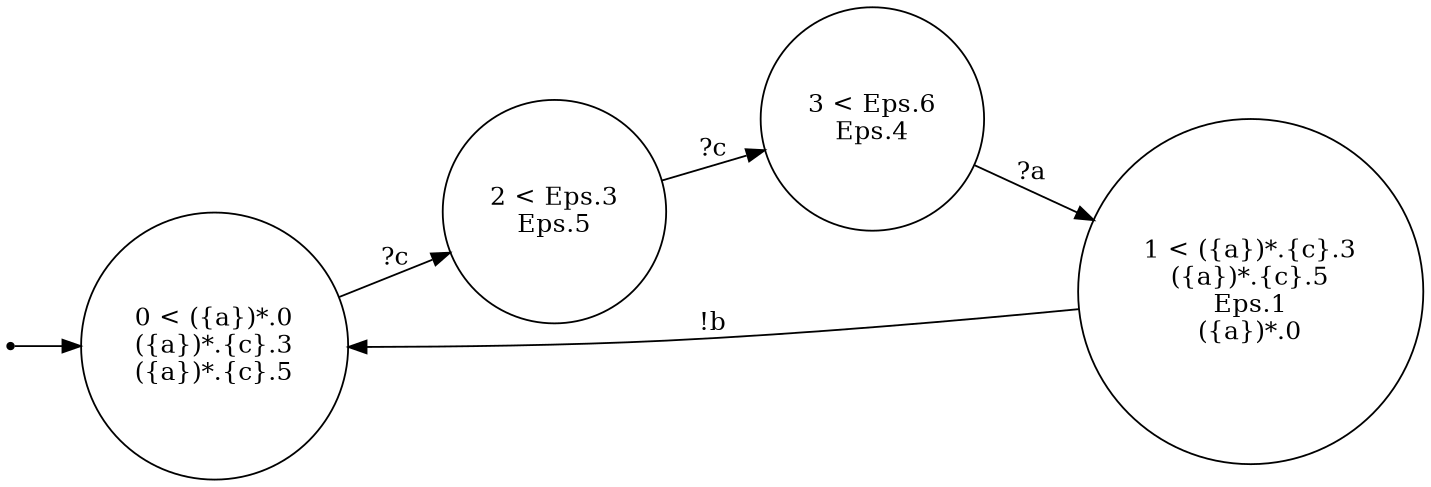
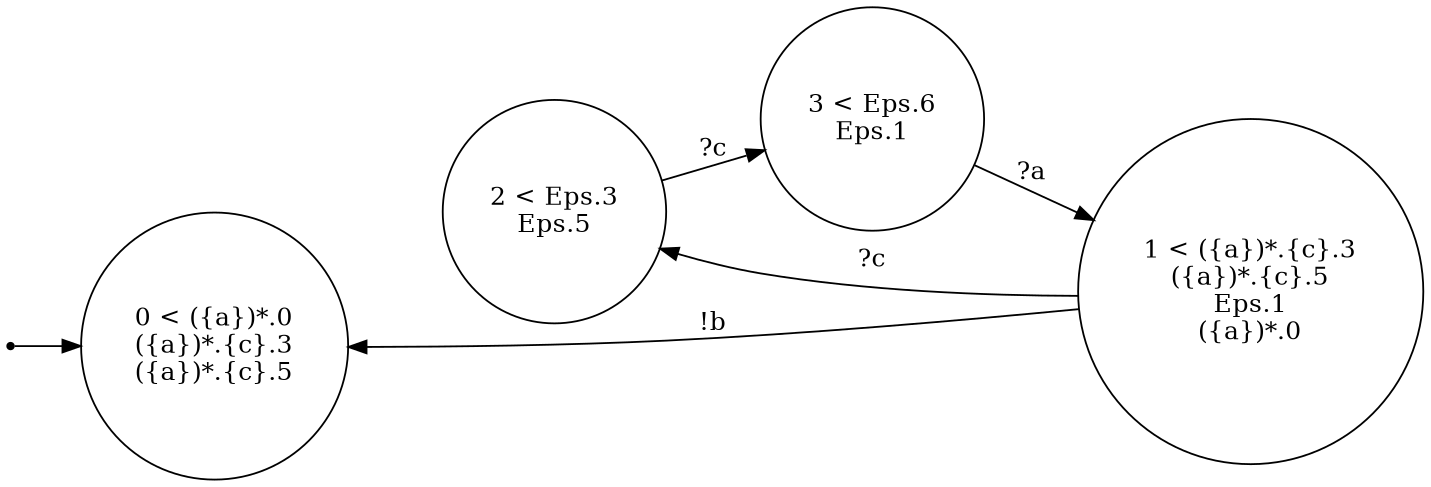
(872, 119) -> (872, 119)
(386, 278) -> (876, 288)
